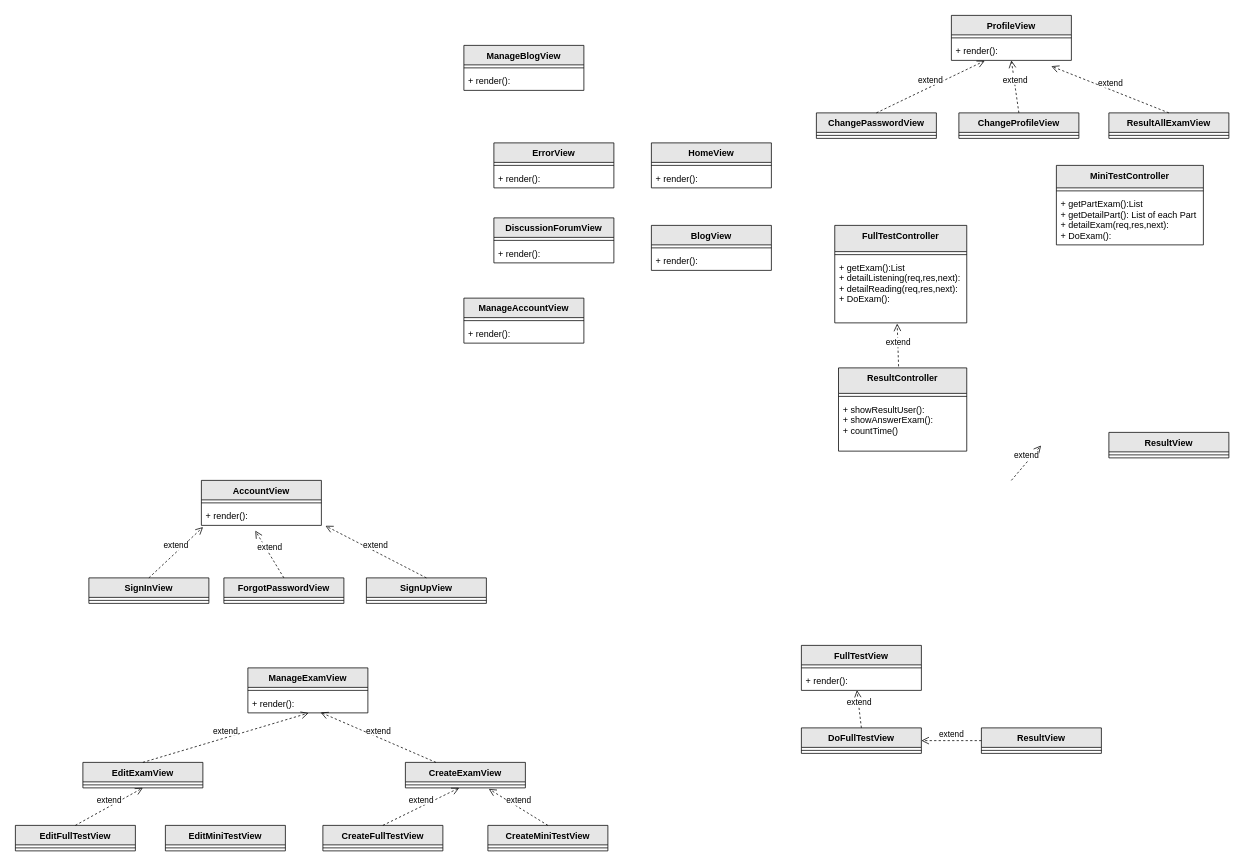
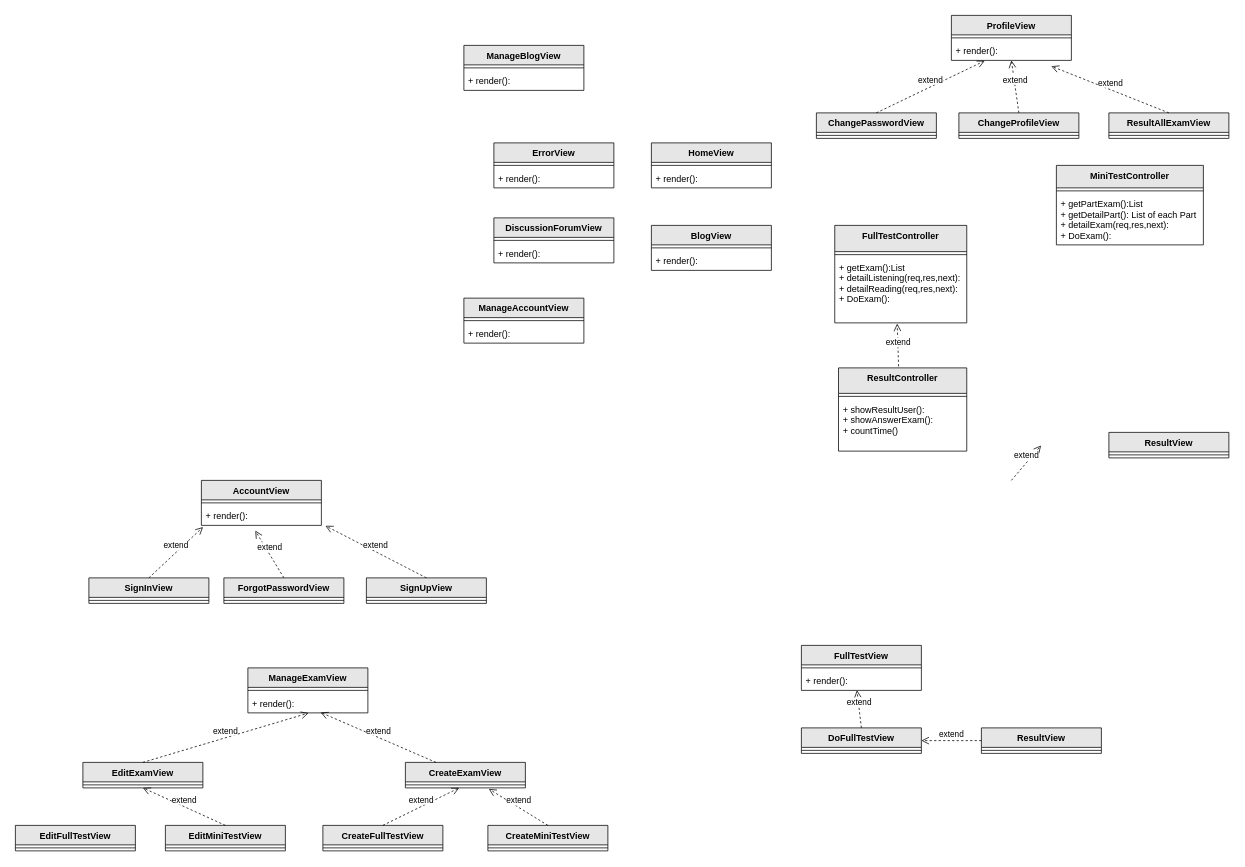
(108, 807) -> none
none -> (185, 807)
